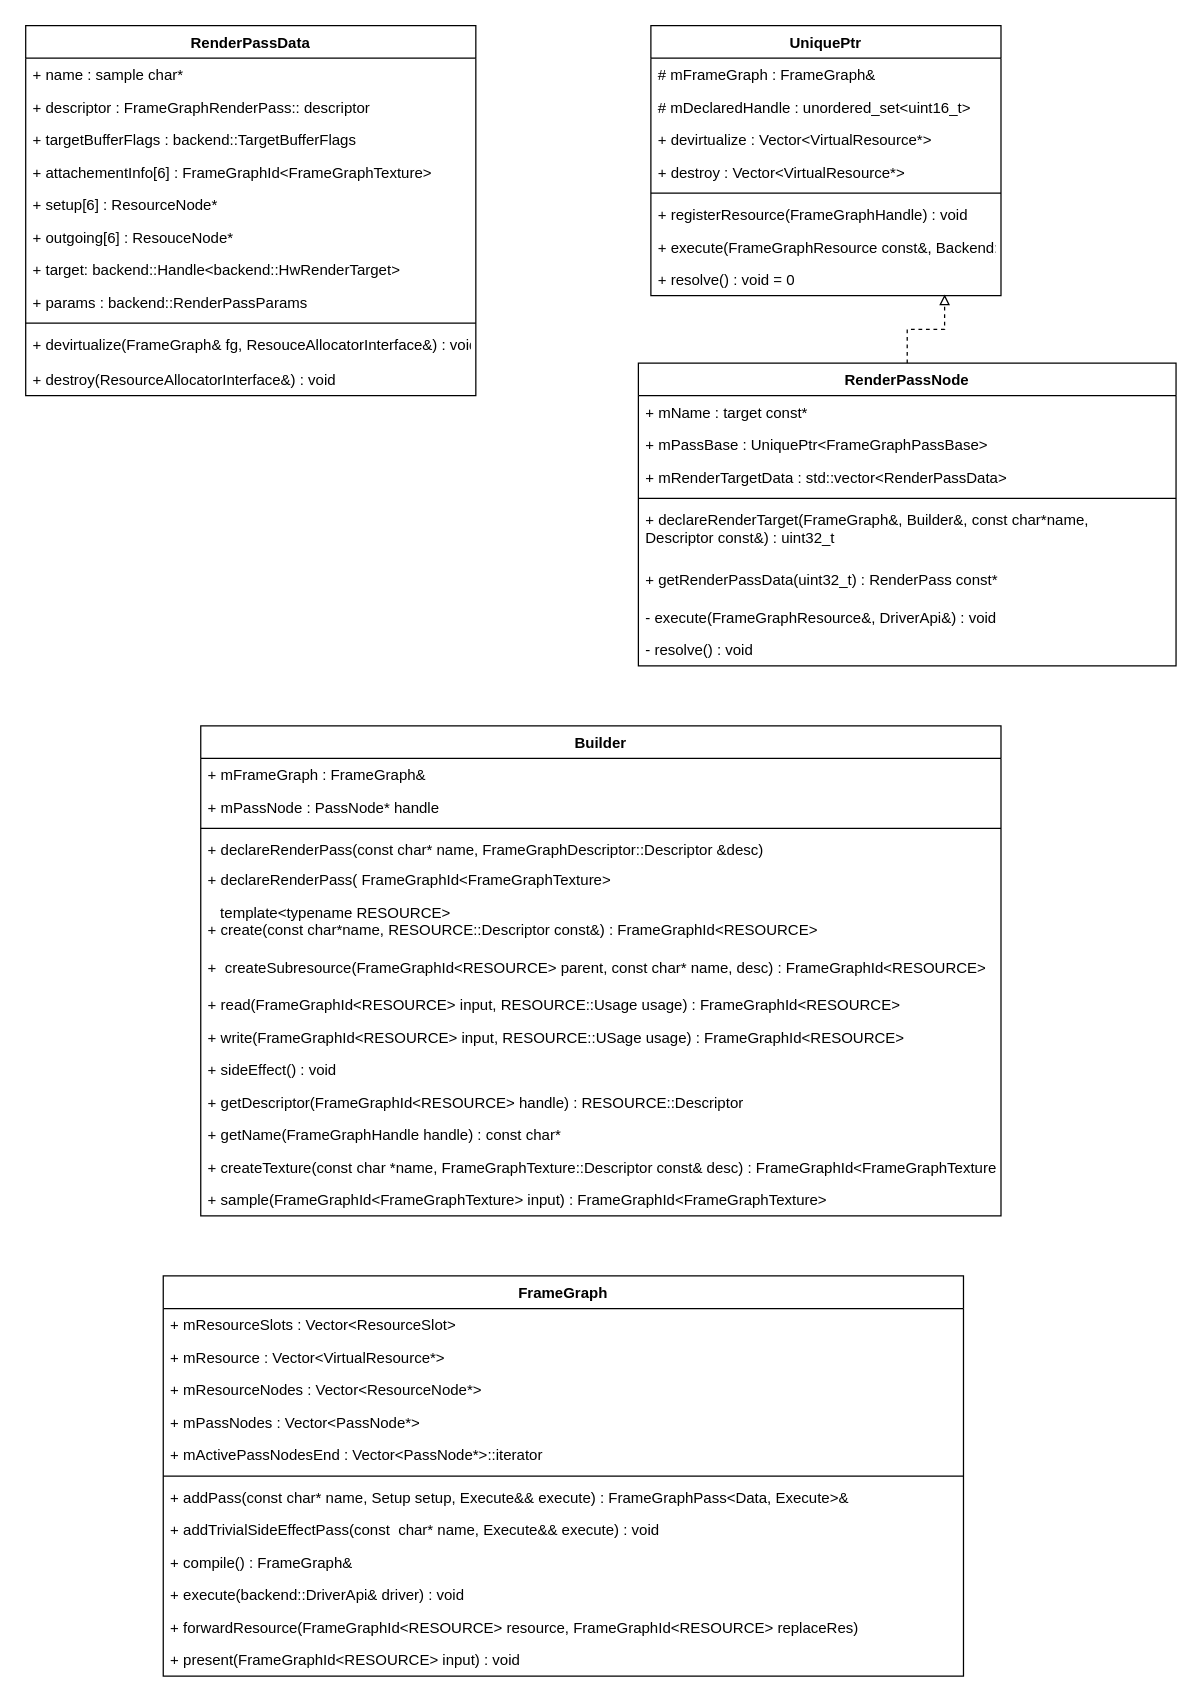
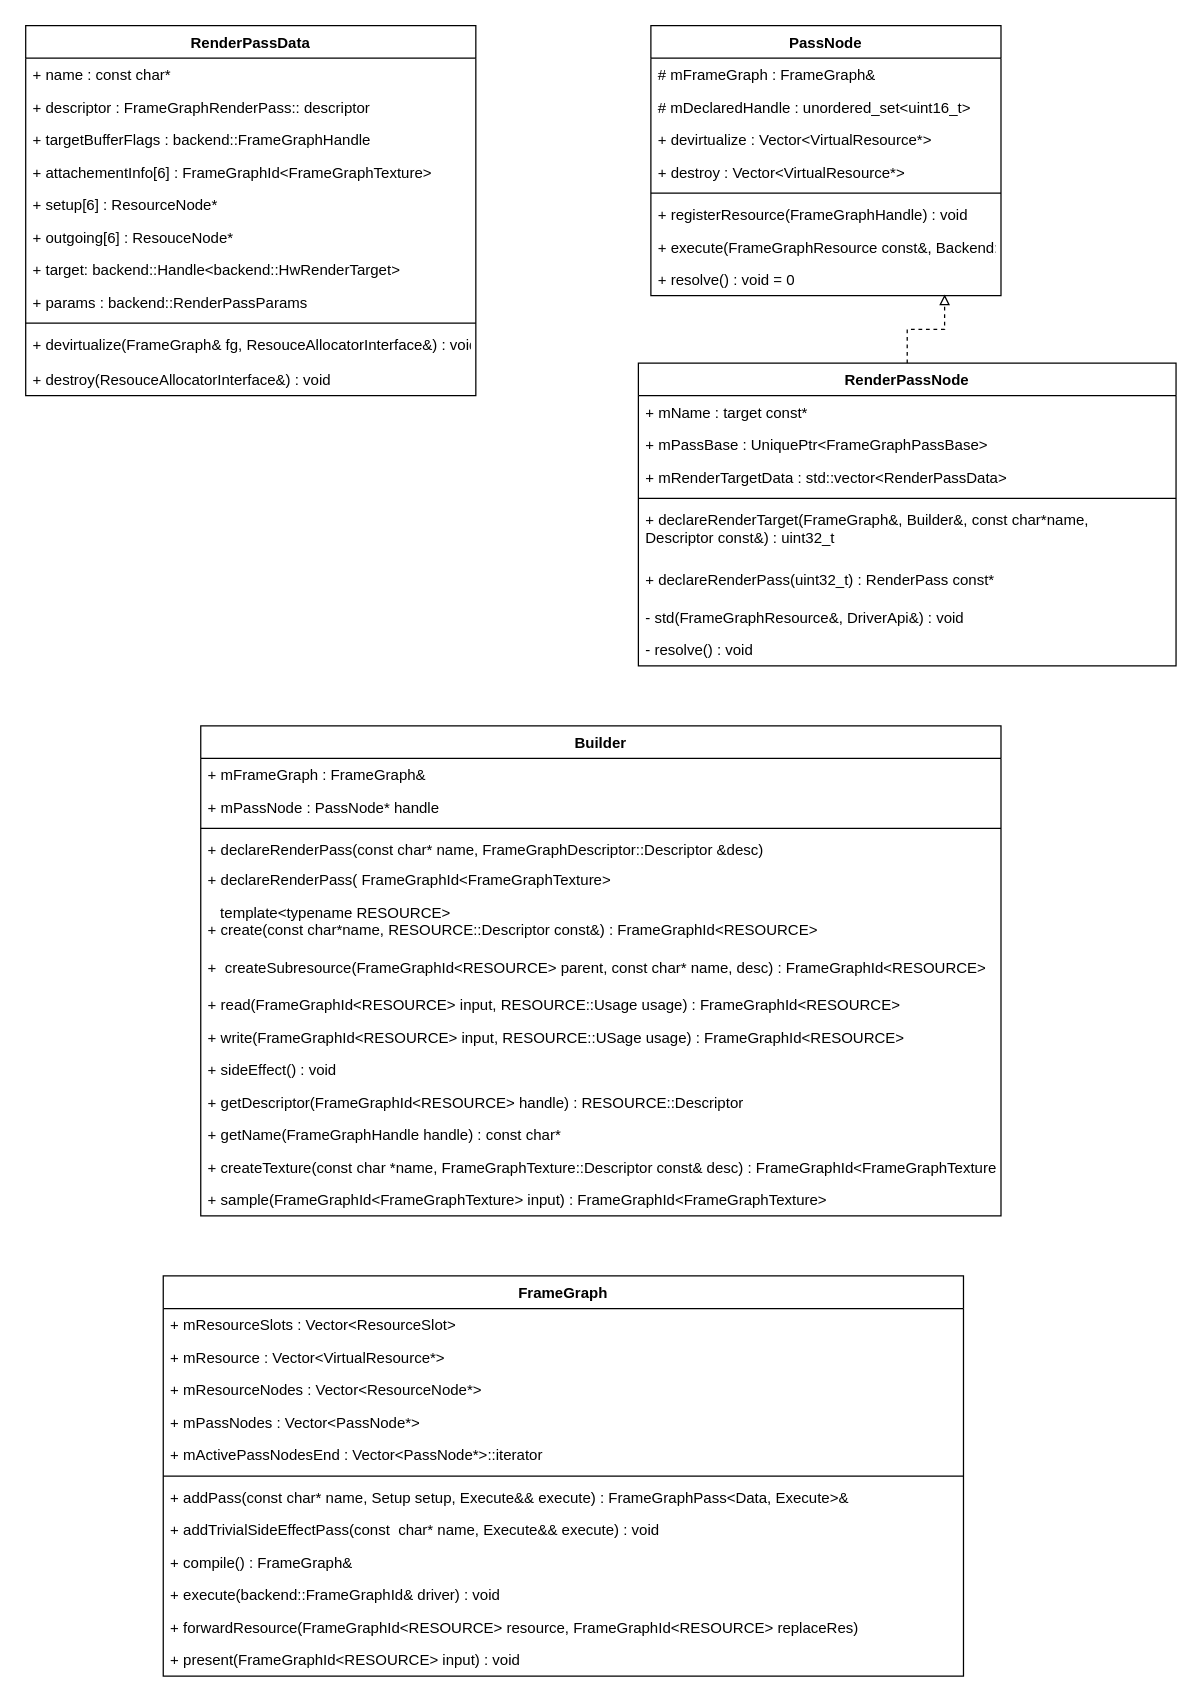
(825, 43) -> (825, 43)
(109, 75) -> (107, 75)
(218, 140) -> (214, 140)
(208, 380) -> (204, 380)
(839, 580) -> (837, 580)
(833, 618) -> (816, 618)
(333, 1595) -> (350, 1595)
